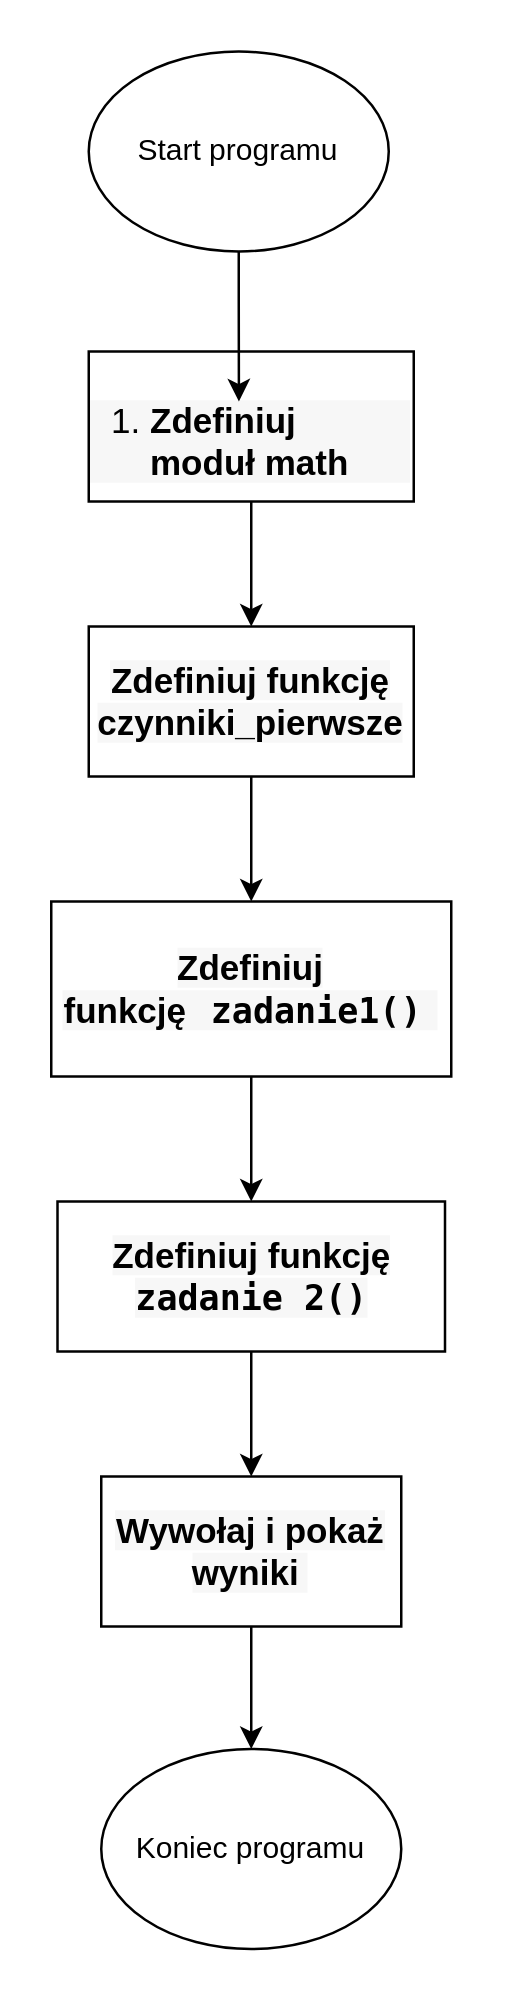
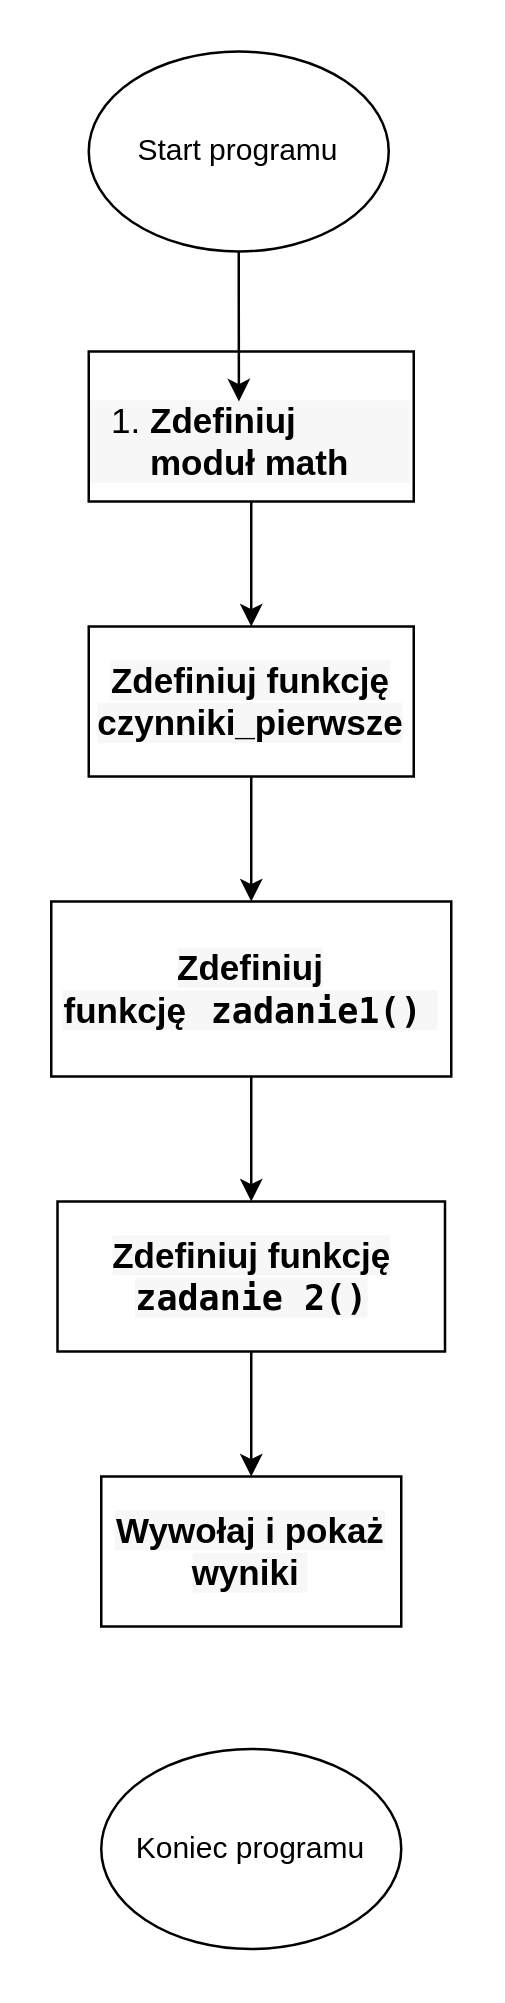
(251, 1680) -> none
